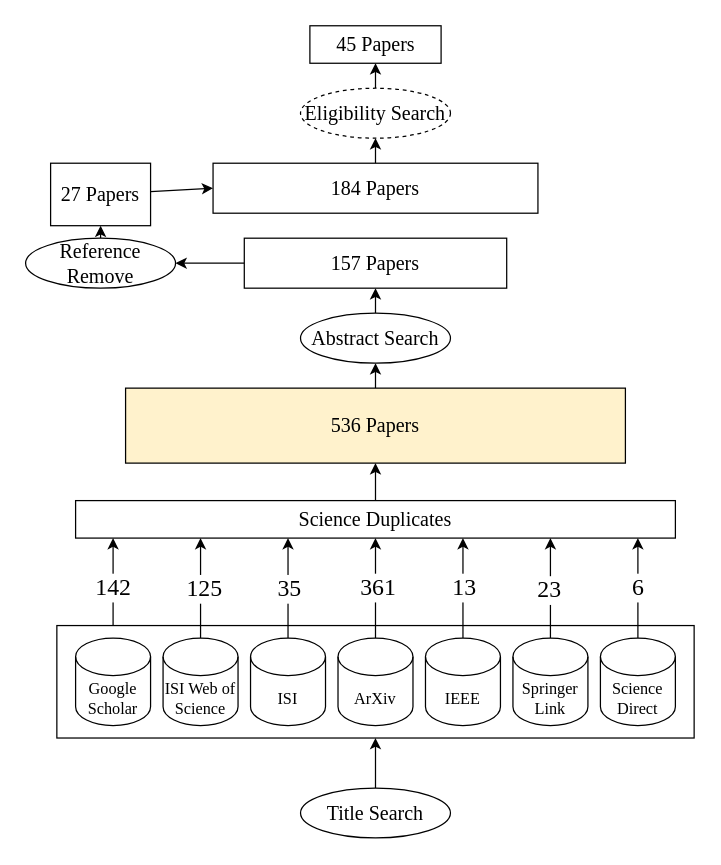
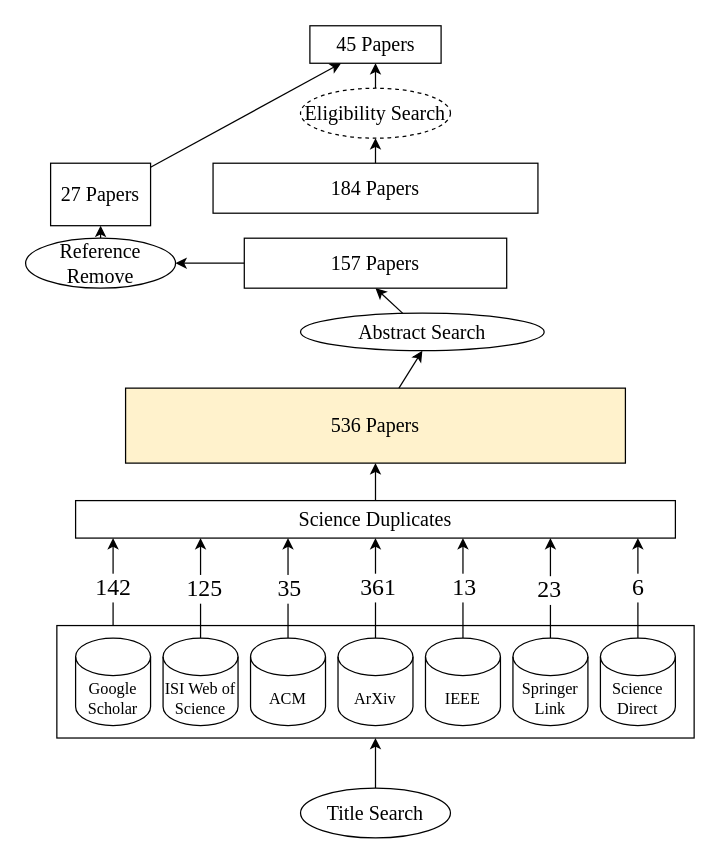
(178, 190) -> (242, 117)
(376, 338) -> (423, 332)
(288, 698) -> (288, 698)
